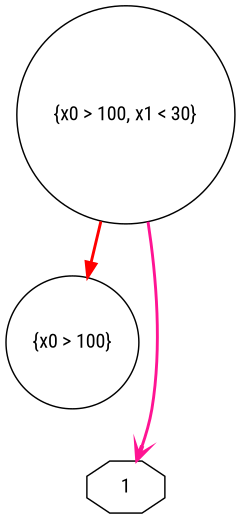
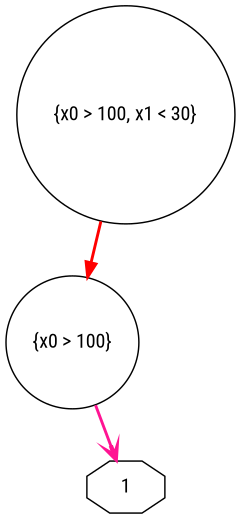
(157, 335) -> (103, 426)
